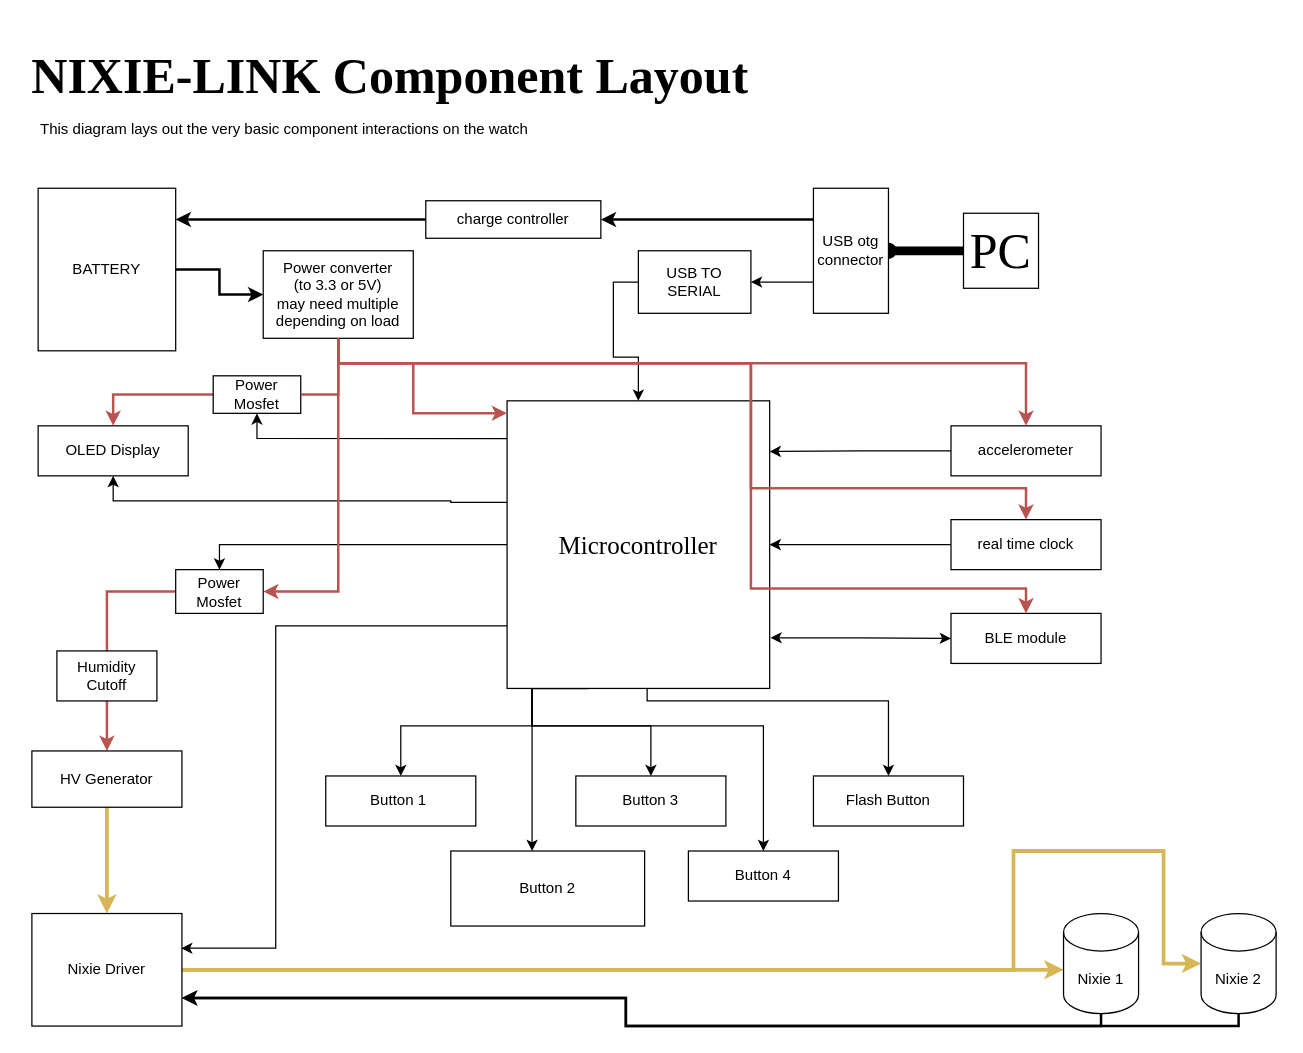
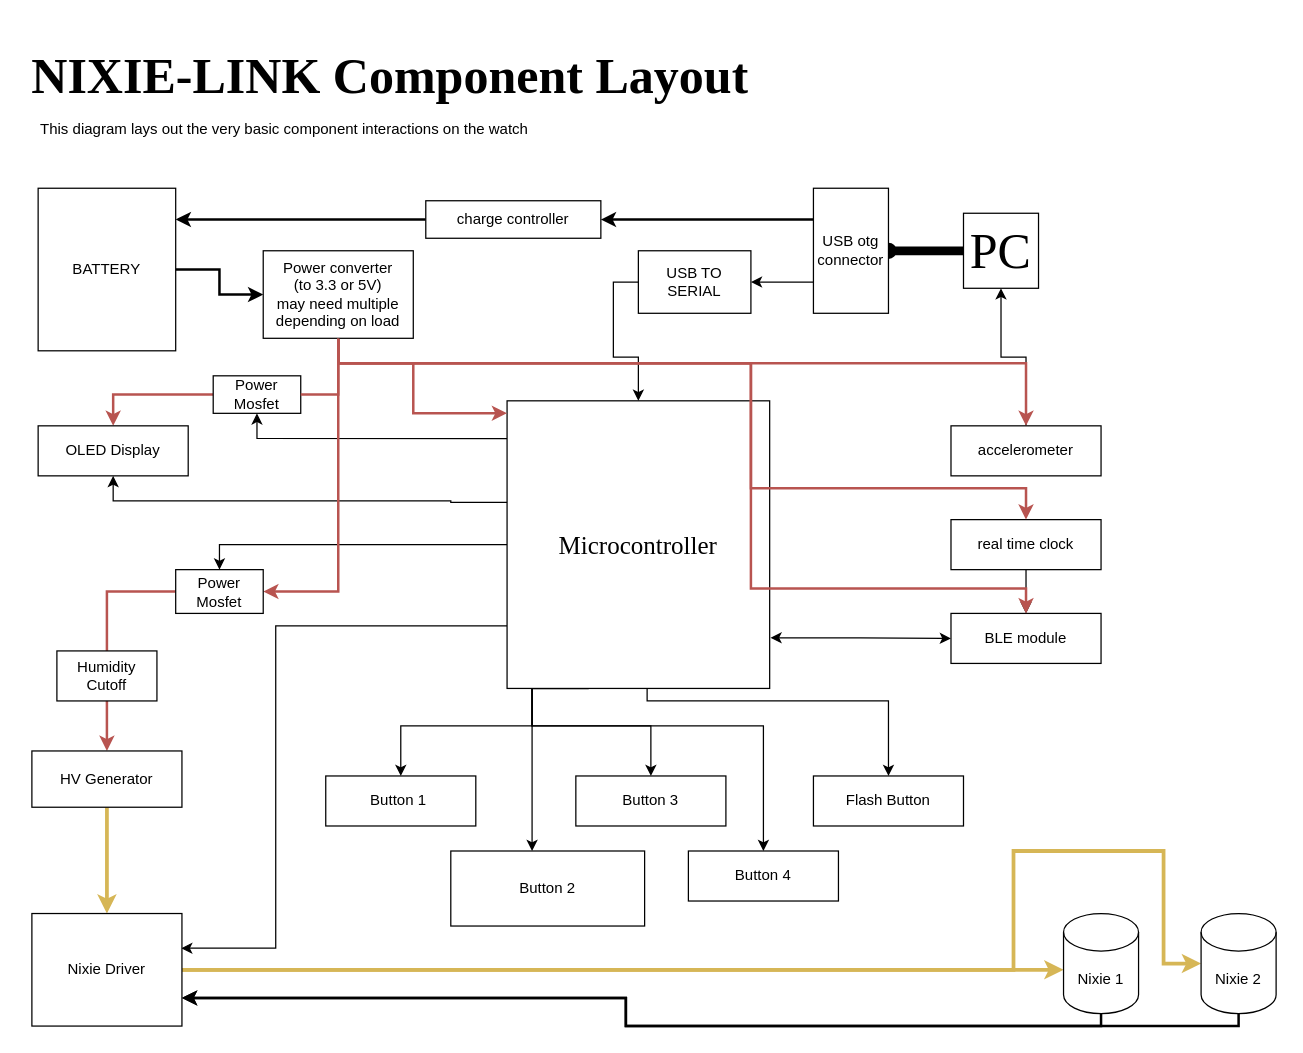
(864, 451) -> (1001, 342)
(864, 544) -> (1026, 578)
